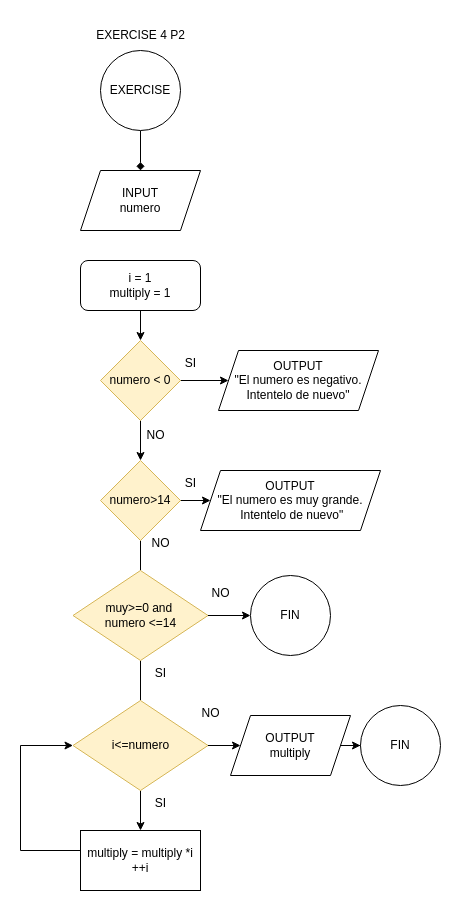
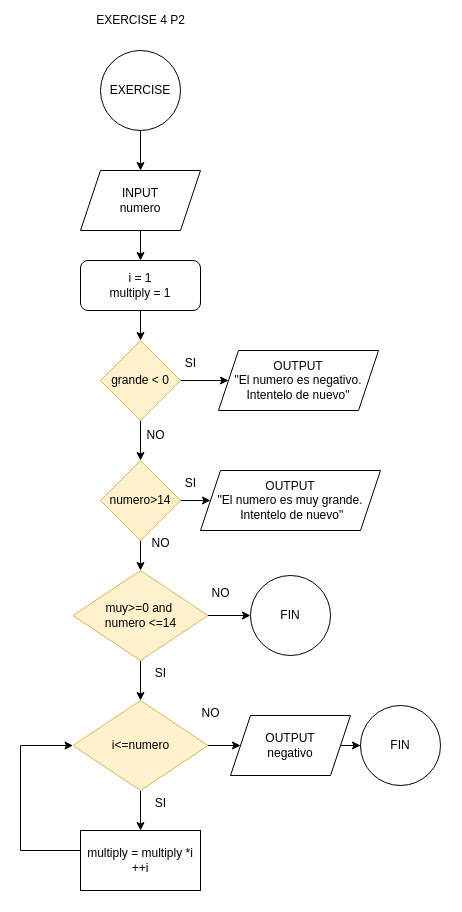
(141, 36) -> (141, 21)
(141, 162) -> (141, 162)
none -> (141, 250)
(141, 381) -> (141, 381)
(141, 565) -> (141, 562)
(141, 695) -> (141, 692)
(291, 746) -> (291, 746)
